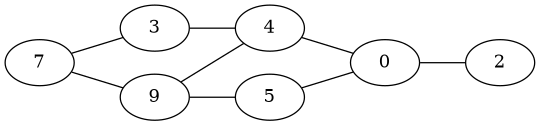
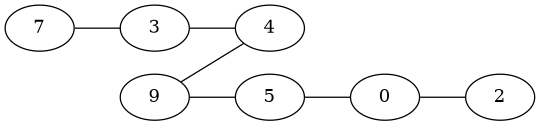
(328, 45) -> none
(97, 80) -> none
